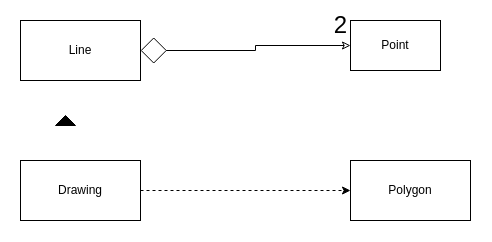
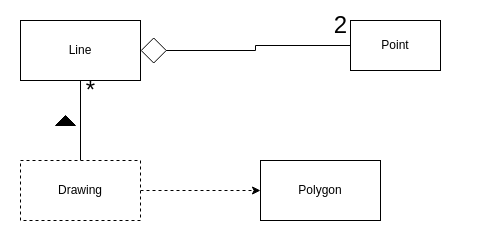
(342, 46) -> (344, 46)
none -> (81, 121)
(81, 191) -> (81, 191)
(411, 191) -> (321, 191)
